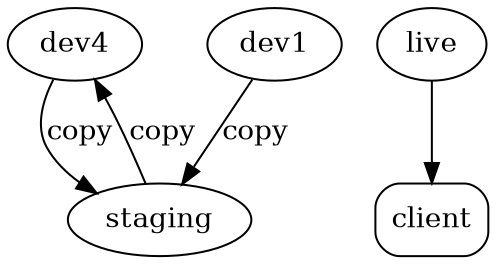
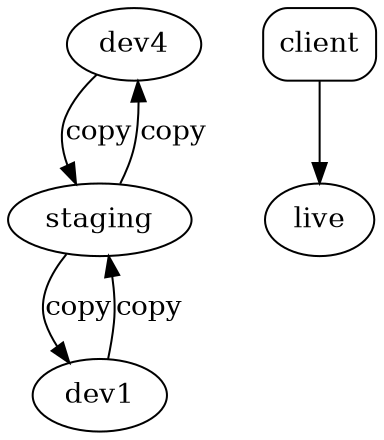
(432, 122) -> (320, 122)
none -> (44, 299)
